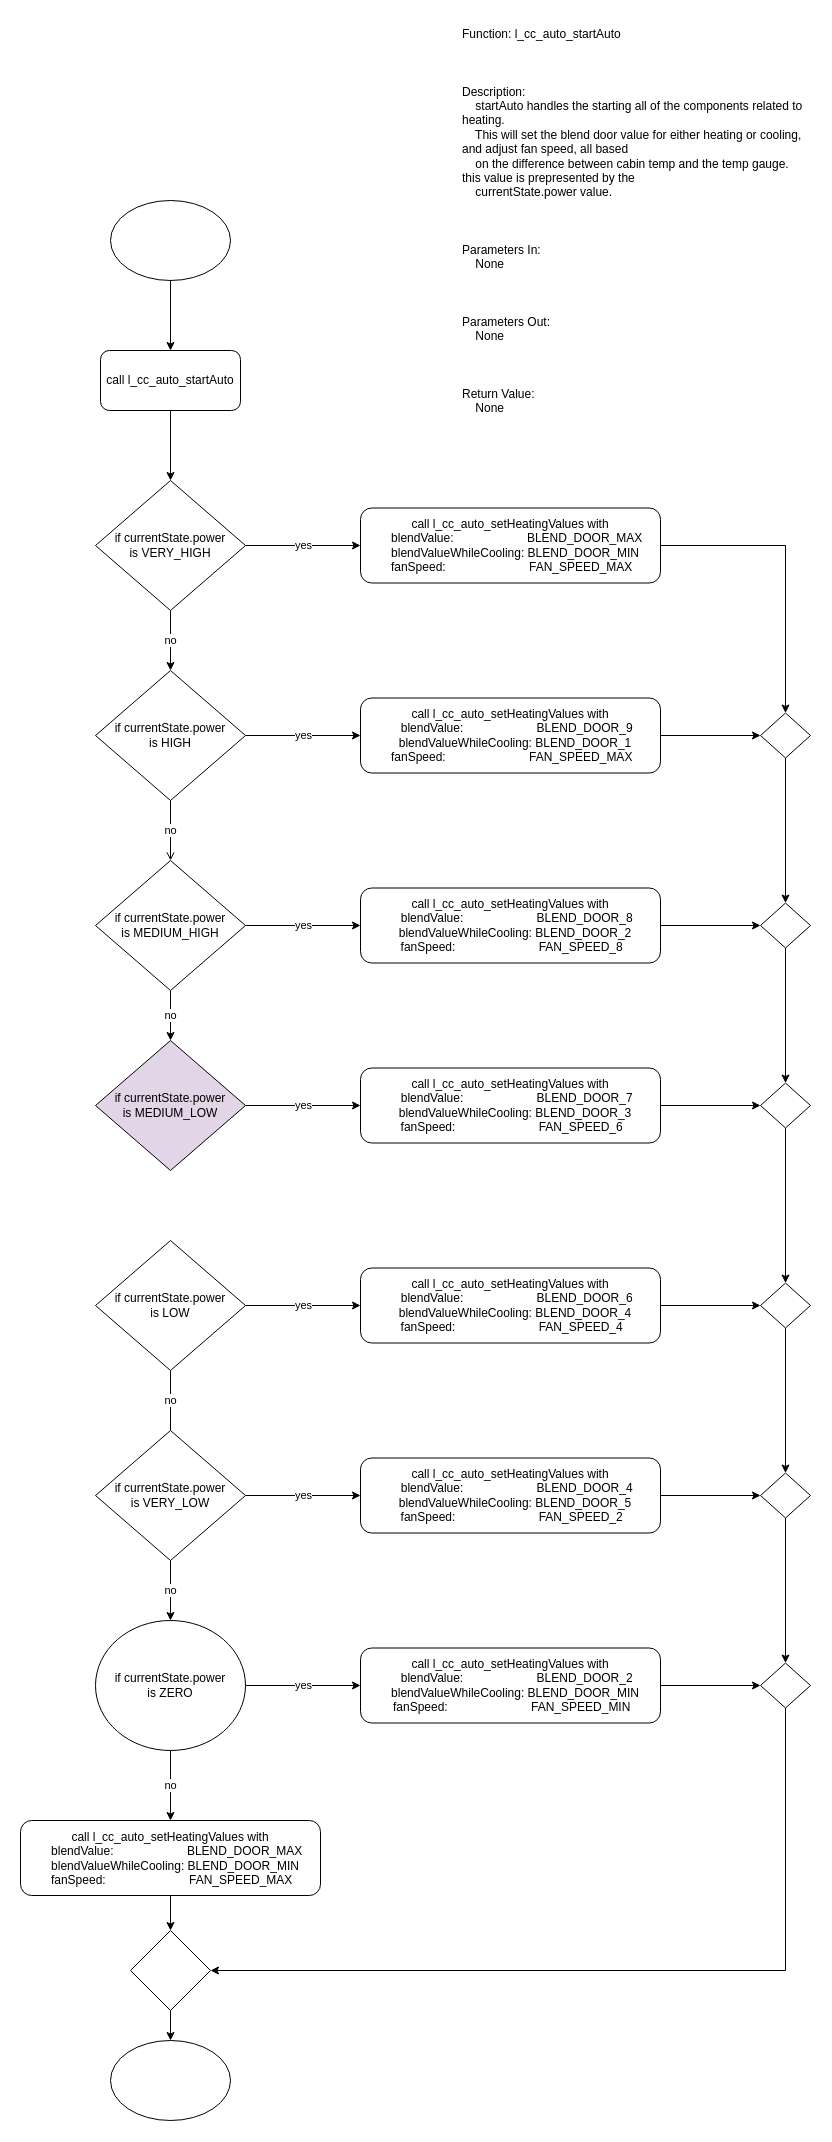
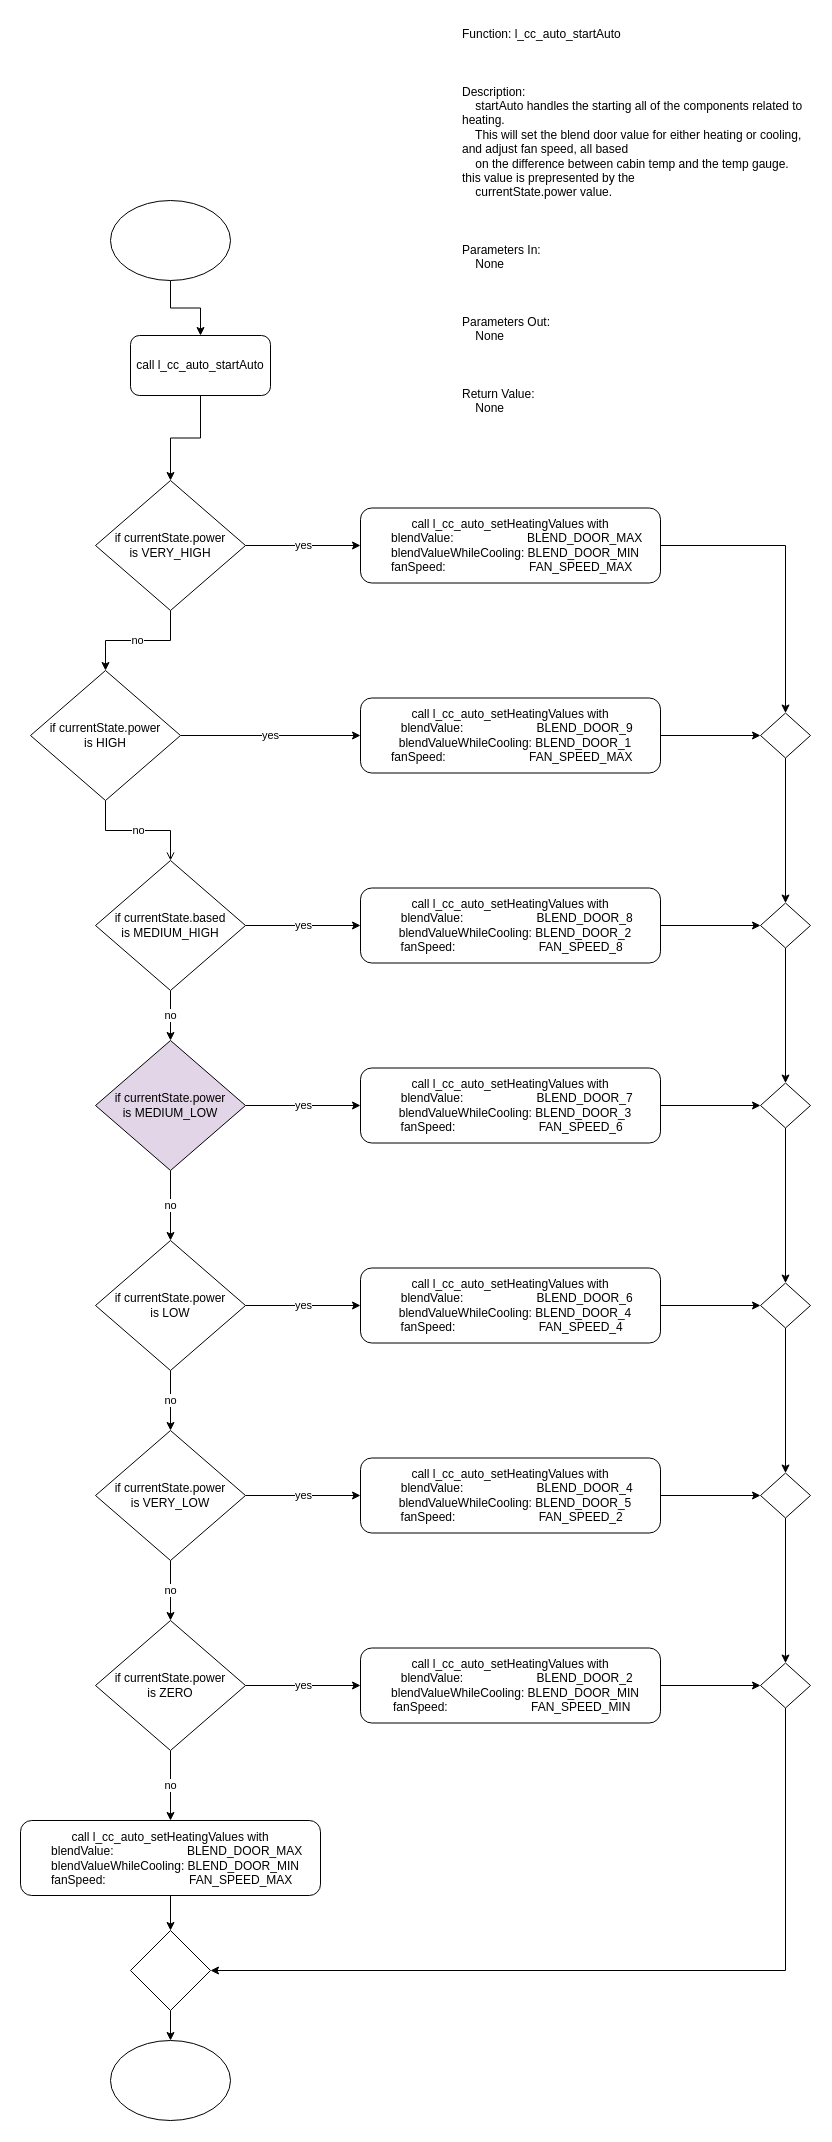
(171, 381) -> (201, 366)
(171, 736) -> (106, 736)
(171, 926) -> (171, 926)
none -> (171, 1202)
(171, 1425) -> (171, 1422)
(171, 1686) -> (171, 1686)
